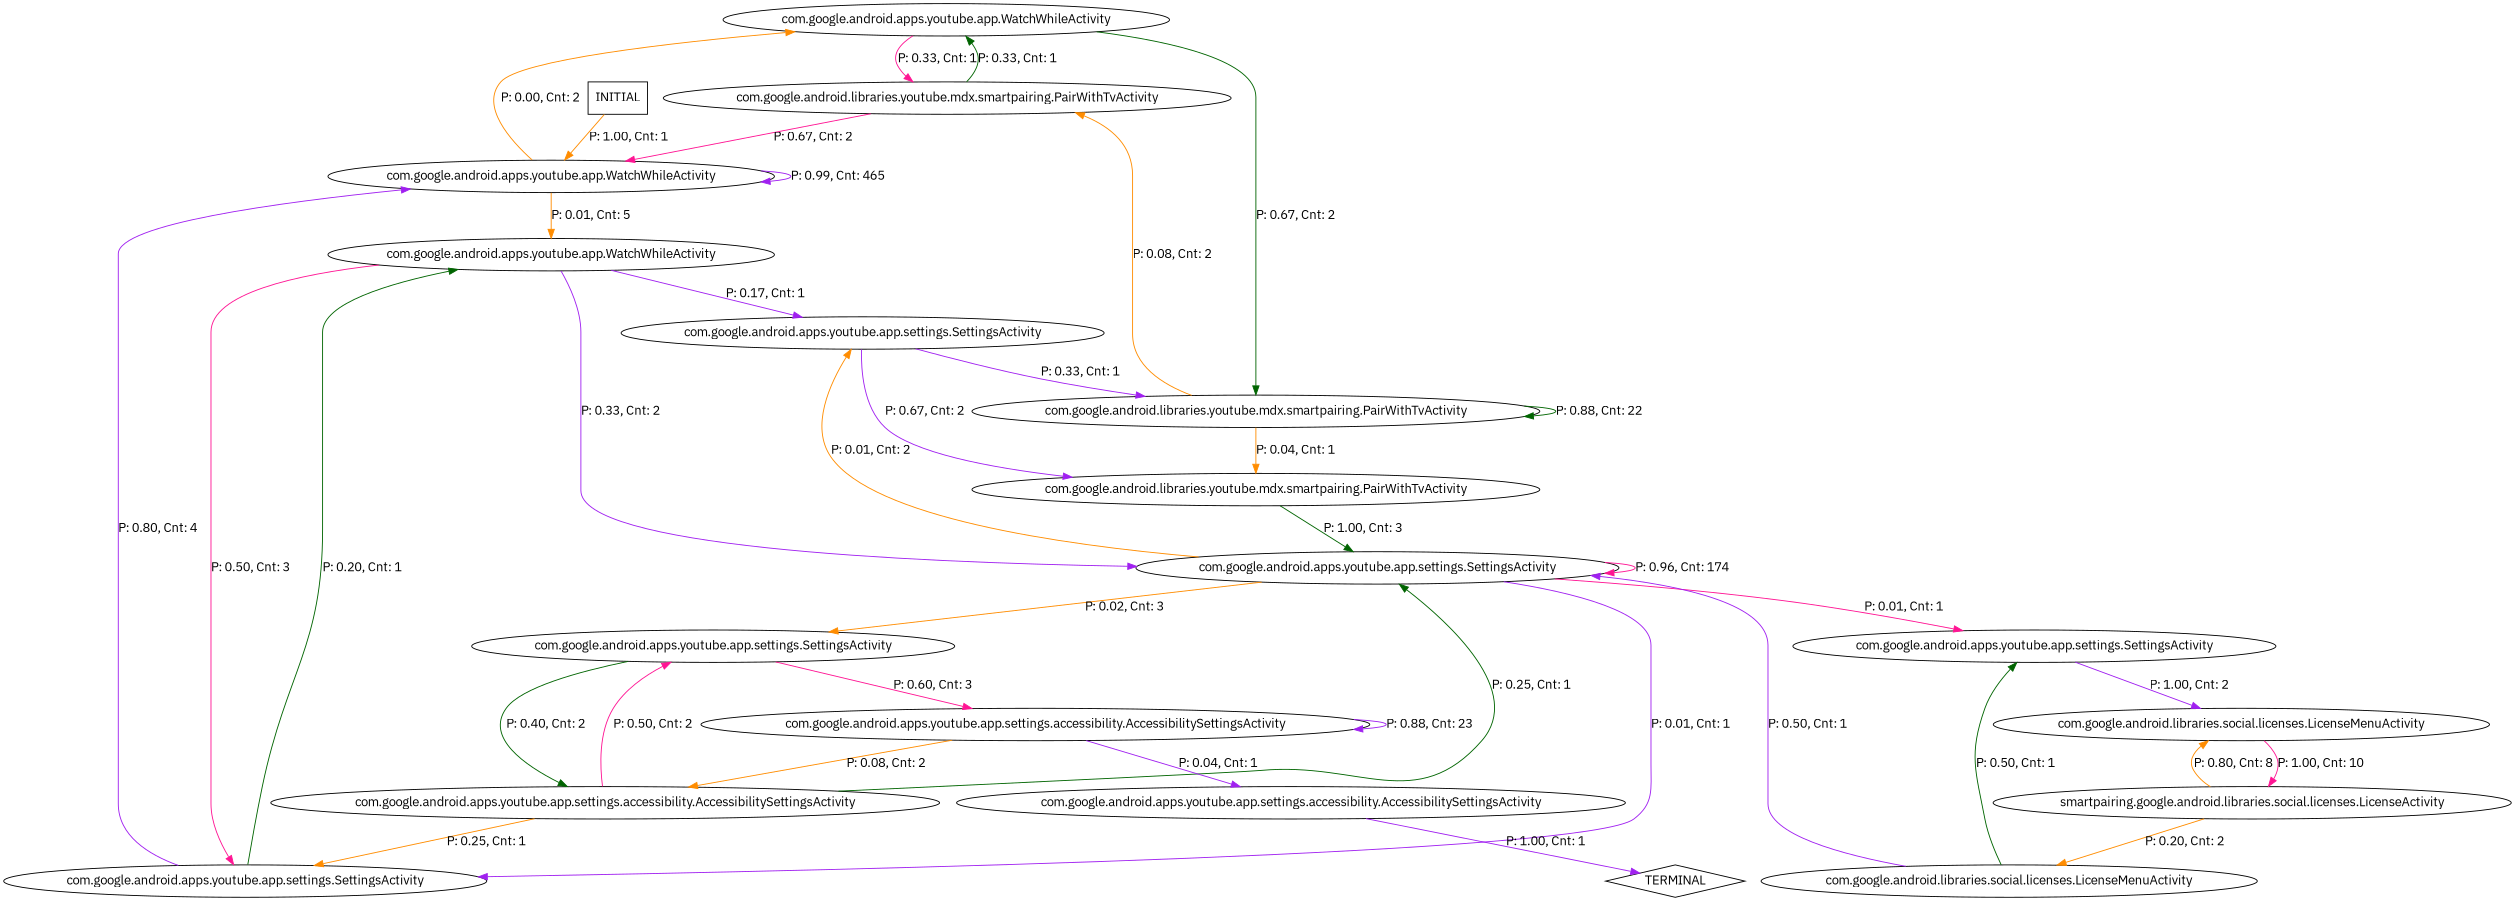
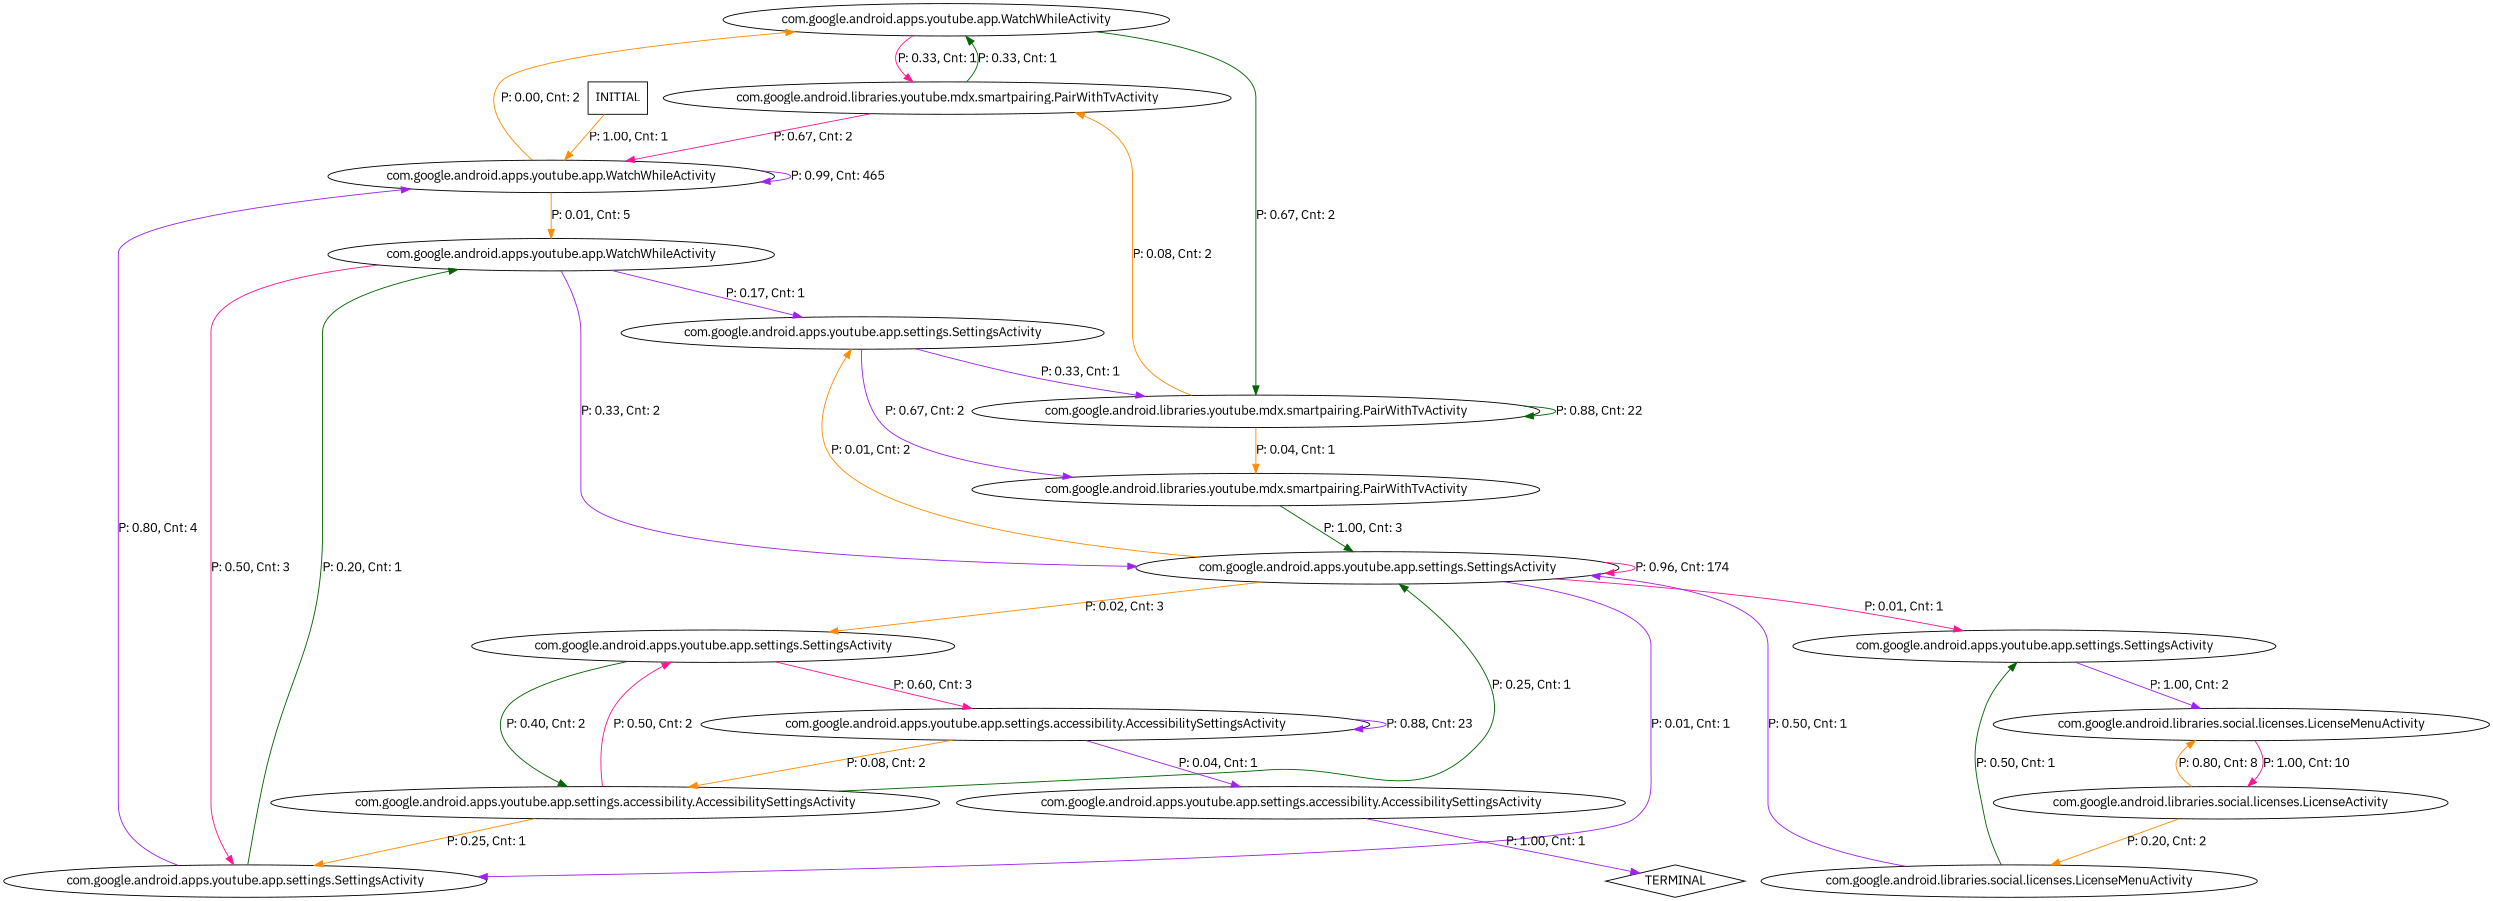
(2252, 803) -> (2221, 803)
